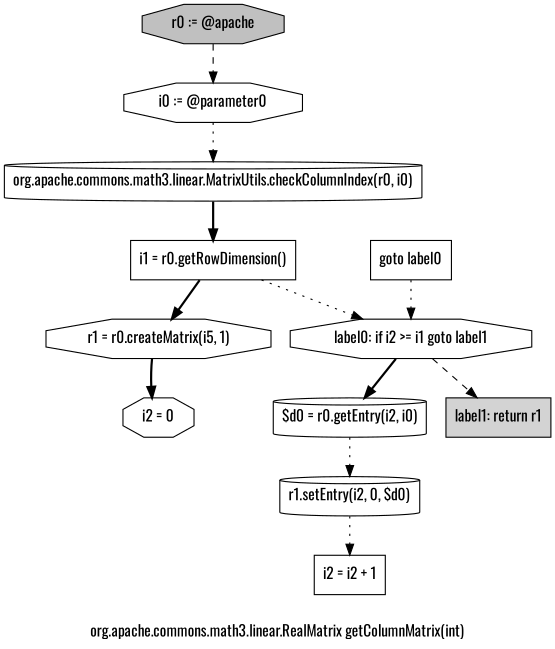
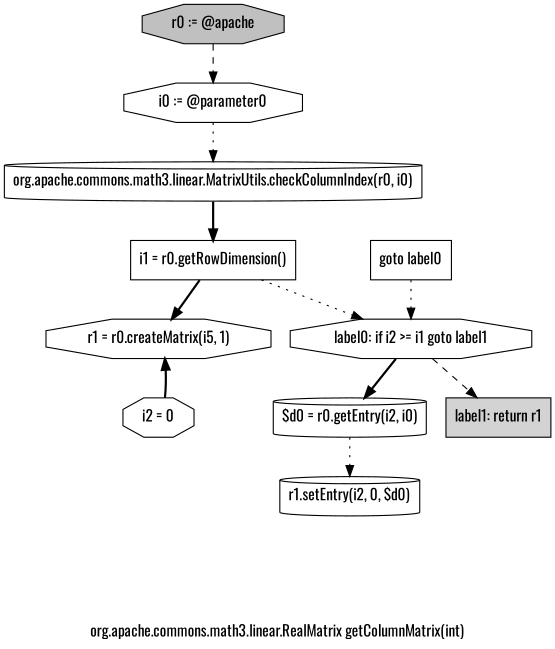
(151, 373) -> (166, 384)
(350, 575) -> none
